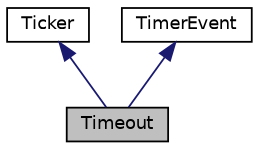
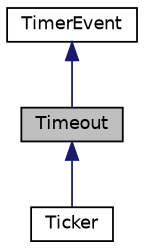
(88, 82) -> (72, 184)
